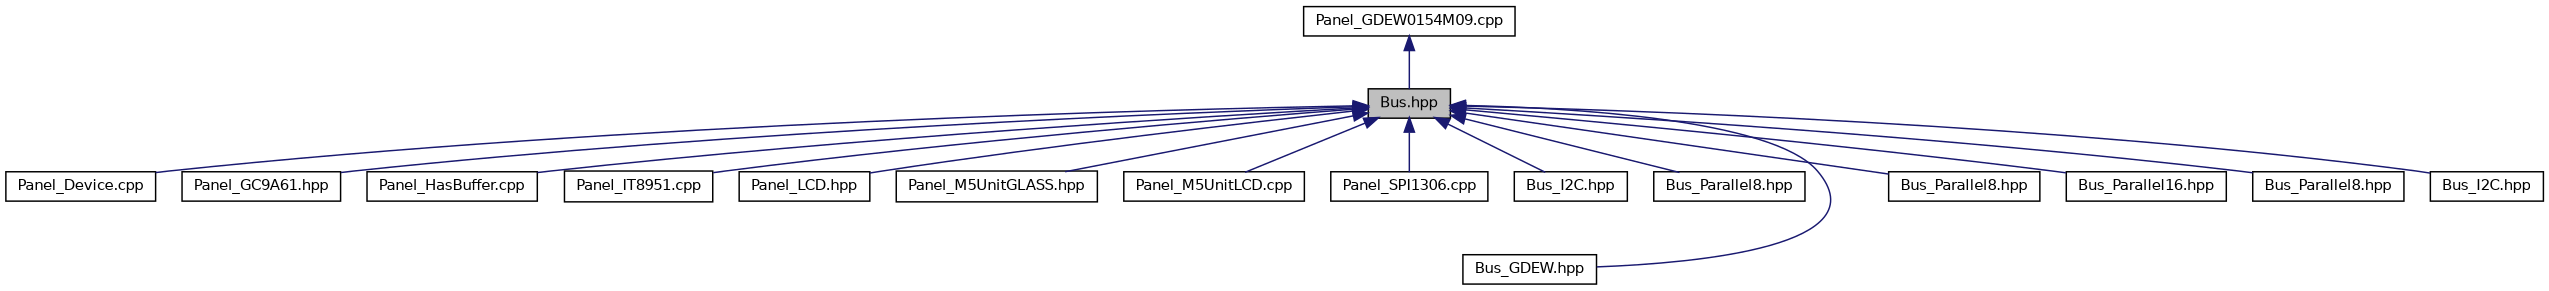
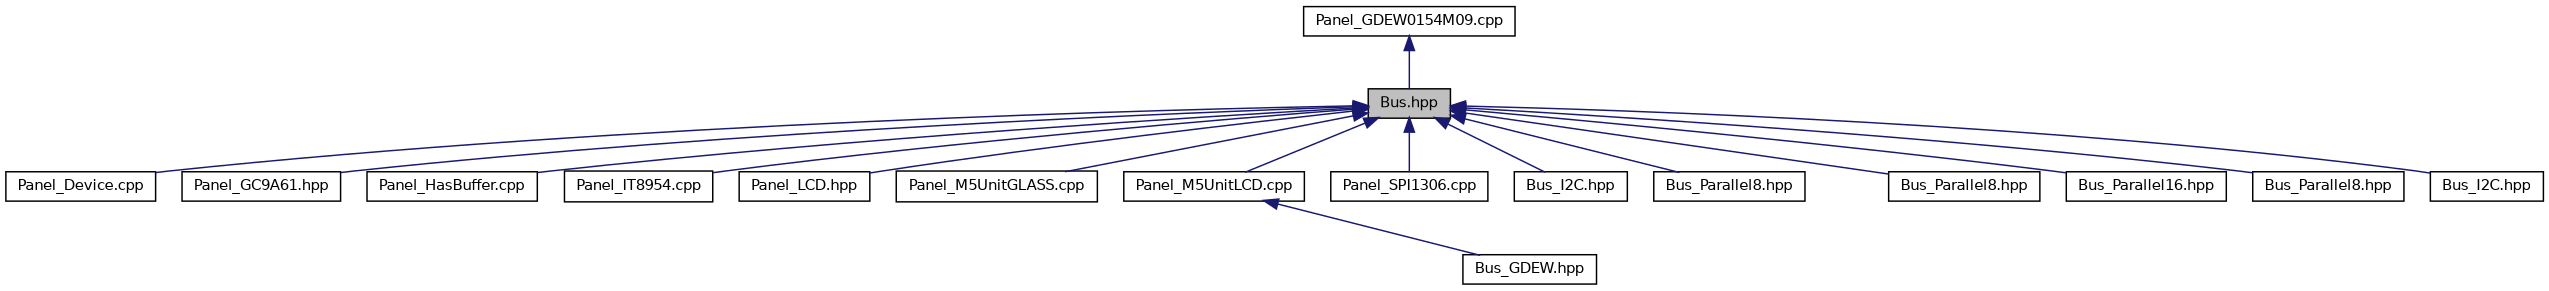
(1786, 150) -> (1379, 230)
(639, 186) -> (639, 186)
(997, 186) -> (997, 186)
